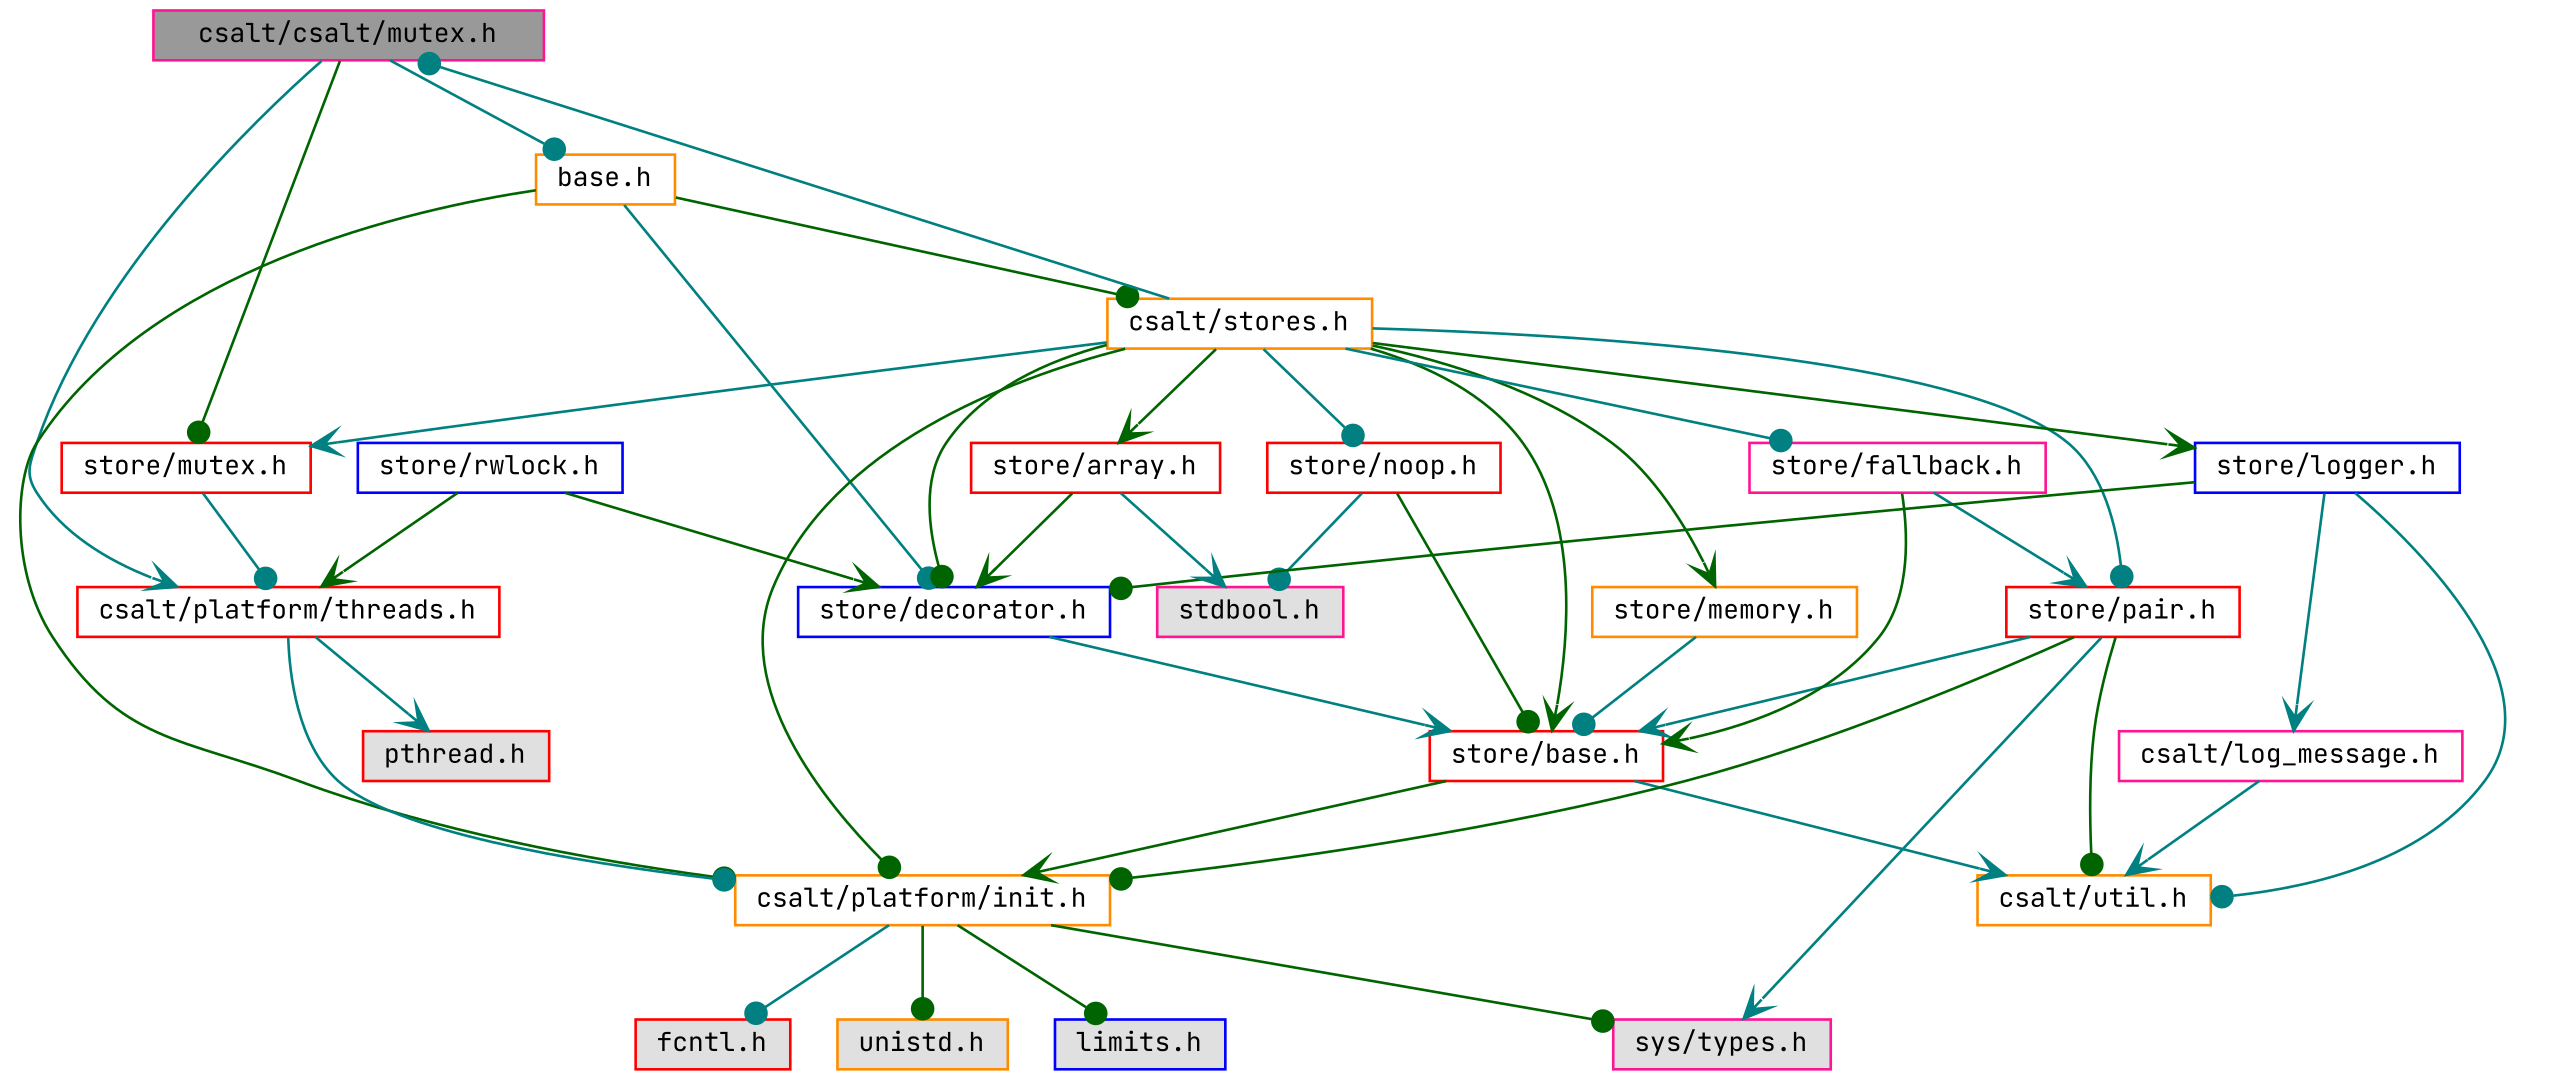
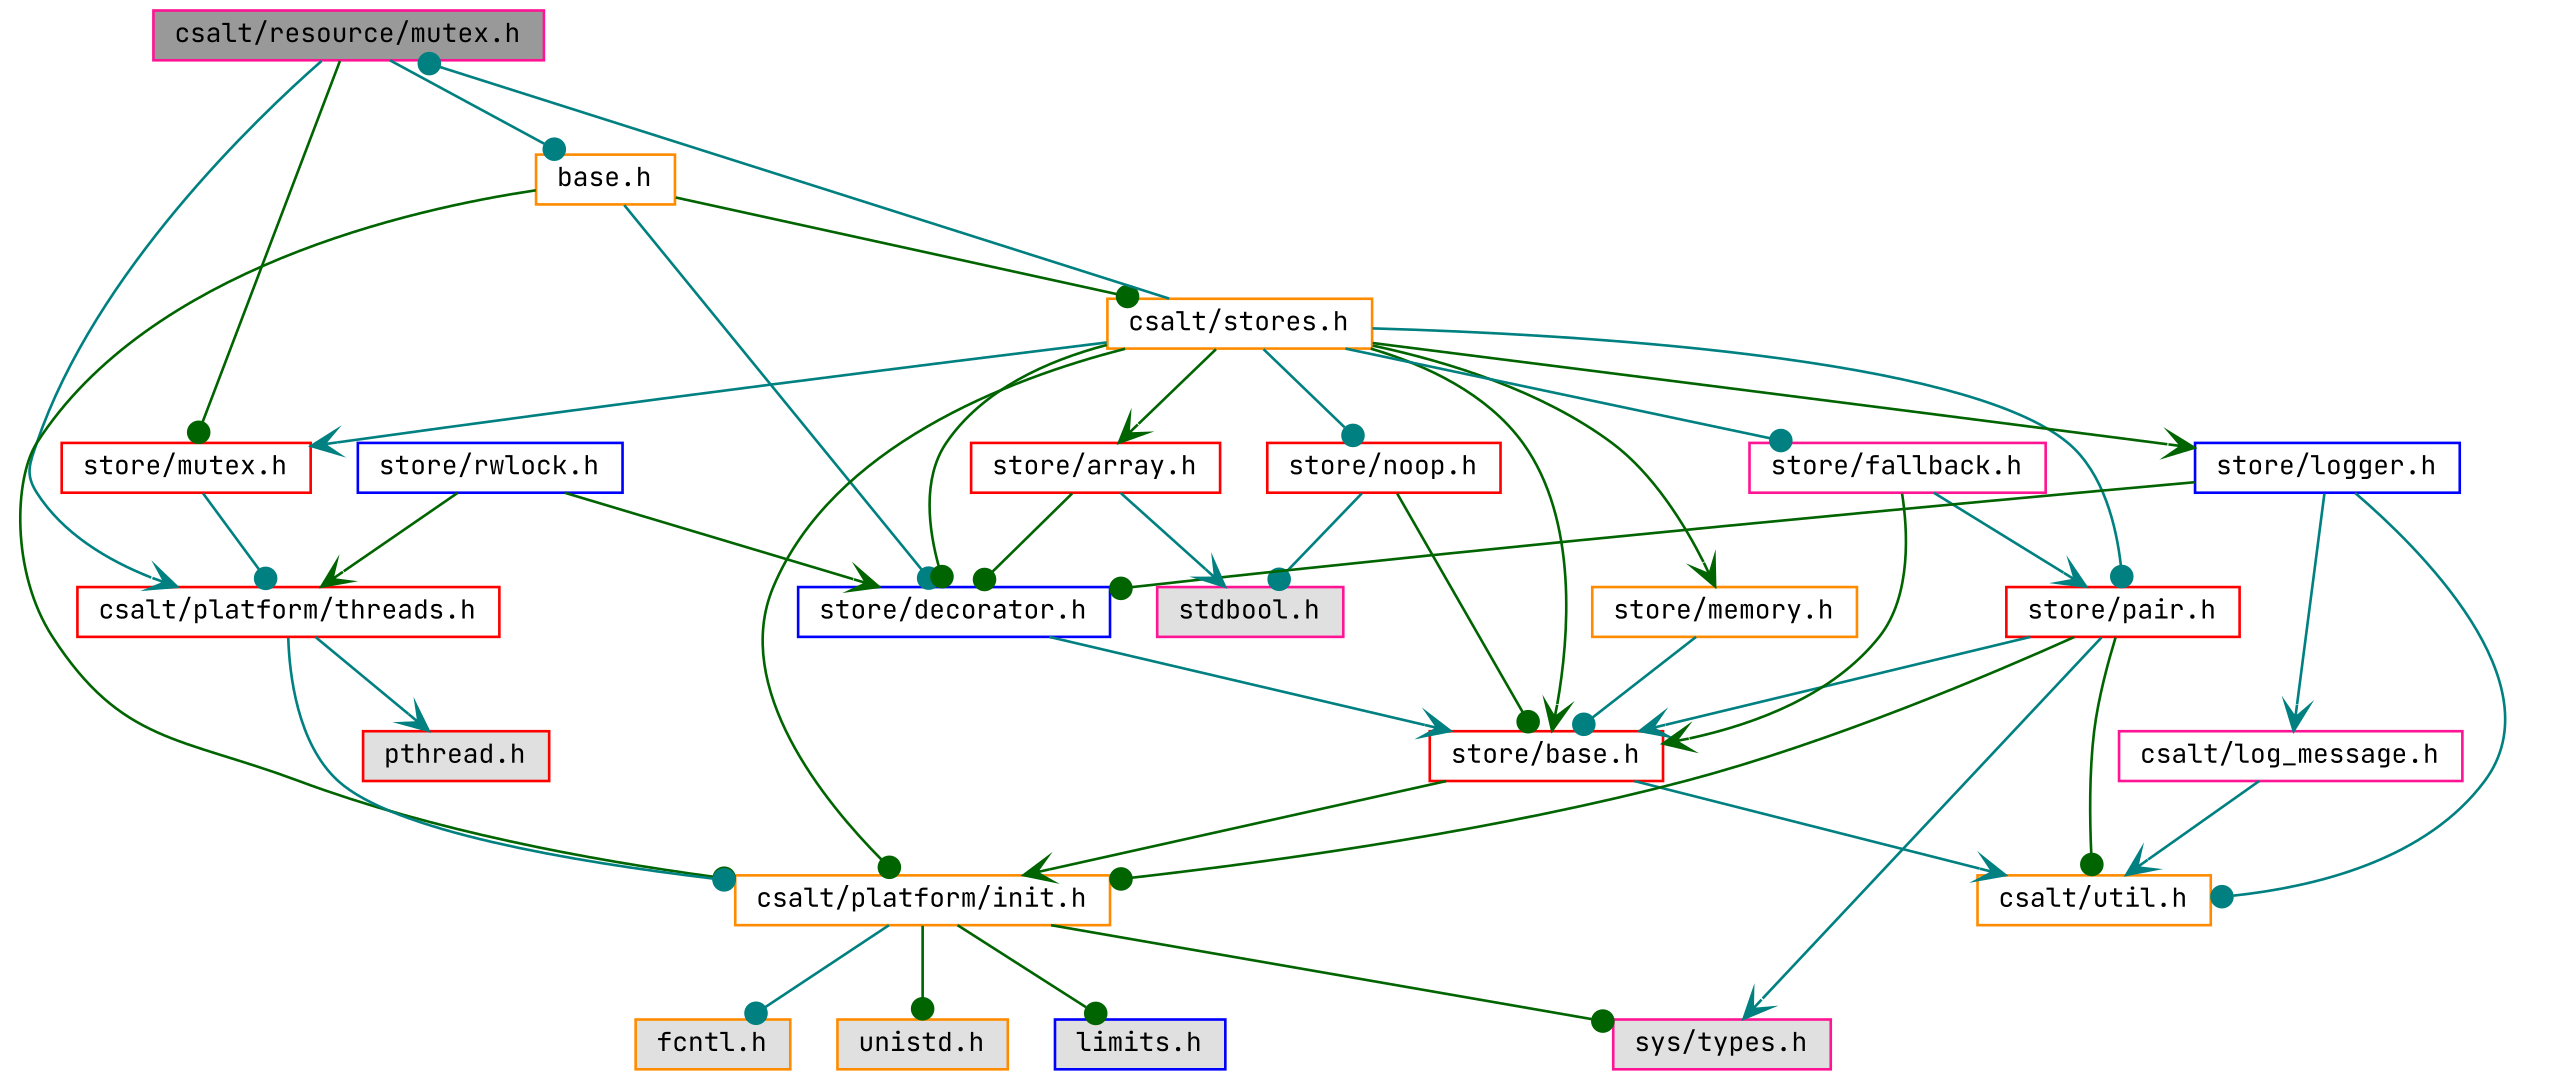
(349, 35) -> (349, 35)
(1032, 532) -> (1032, 532)
(713, 1044) -> (713, 1044)
